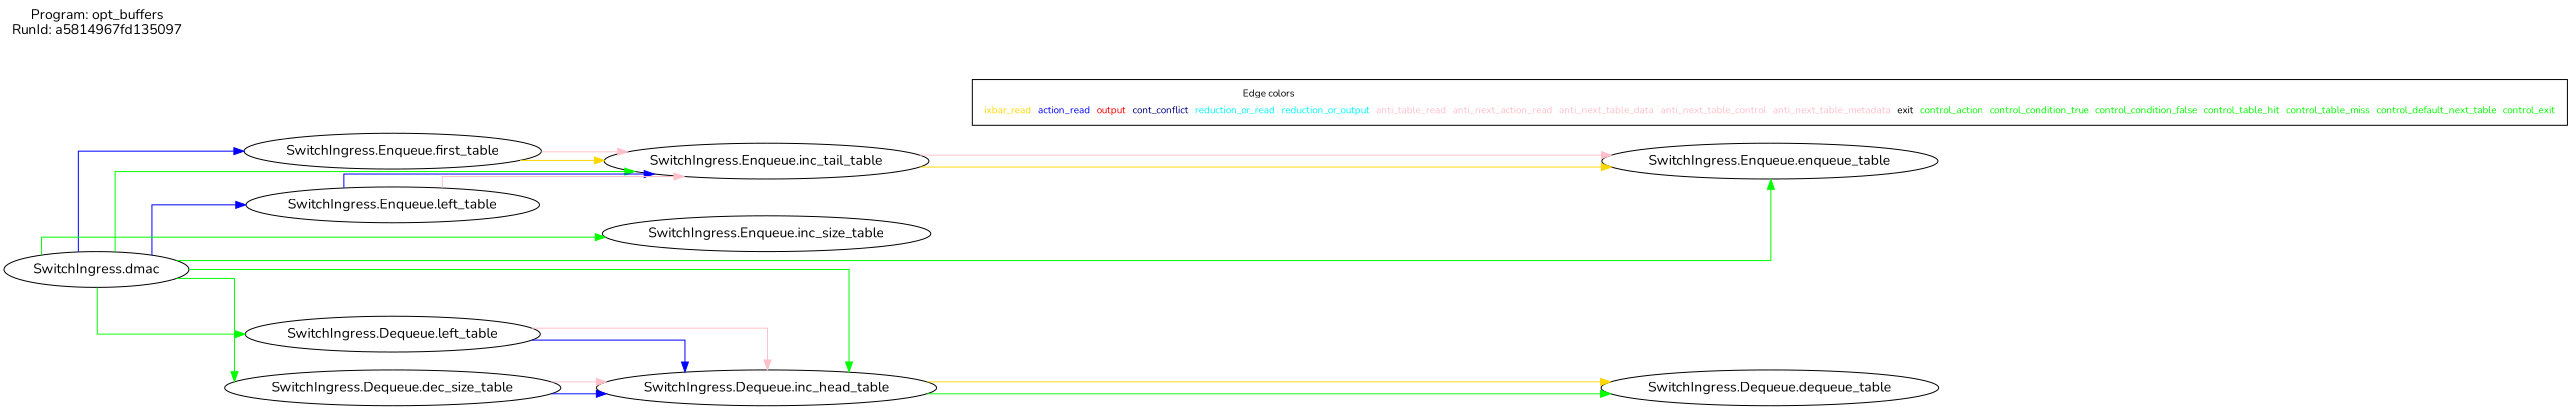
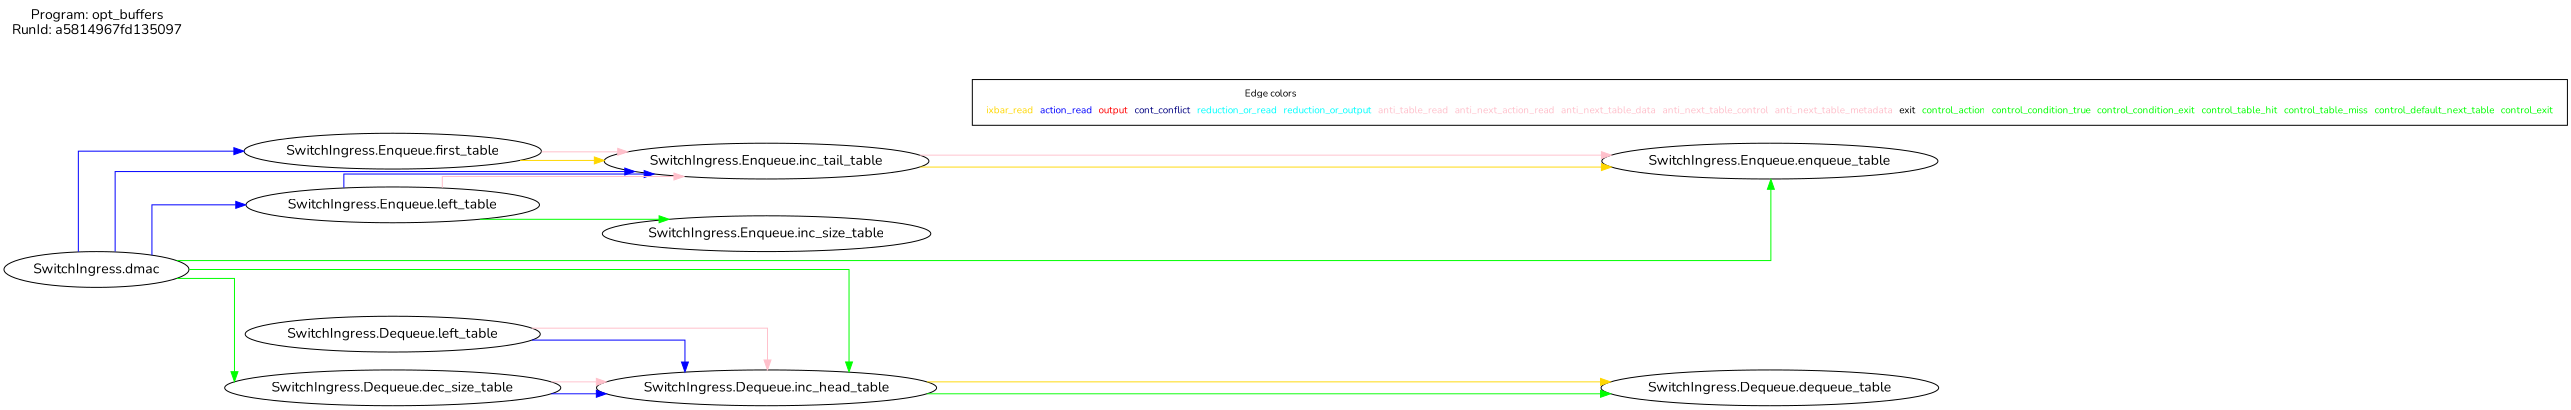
(2146, 110) -> (2146, 110)
(330, 172) -> (330, 172)
(310, 237) -> (570, 219)
(143, 334) -> none
